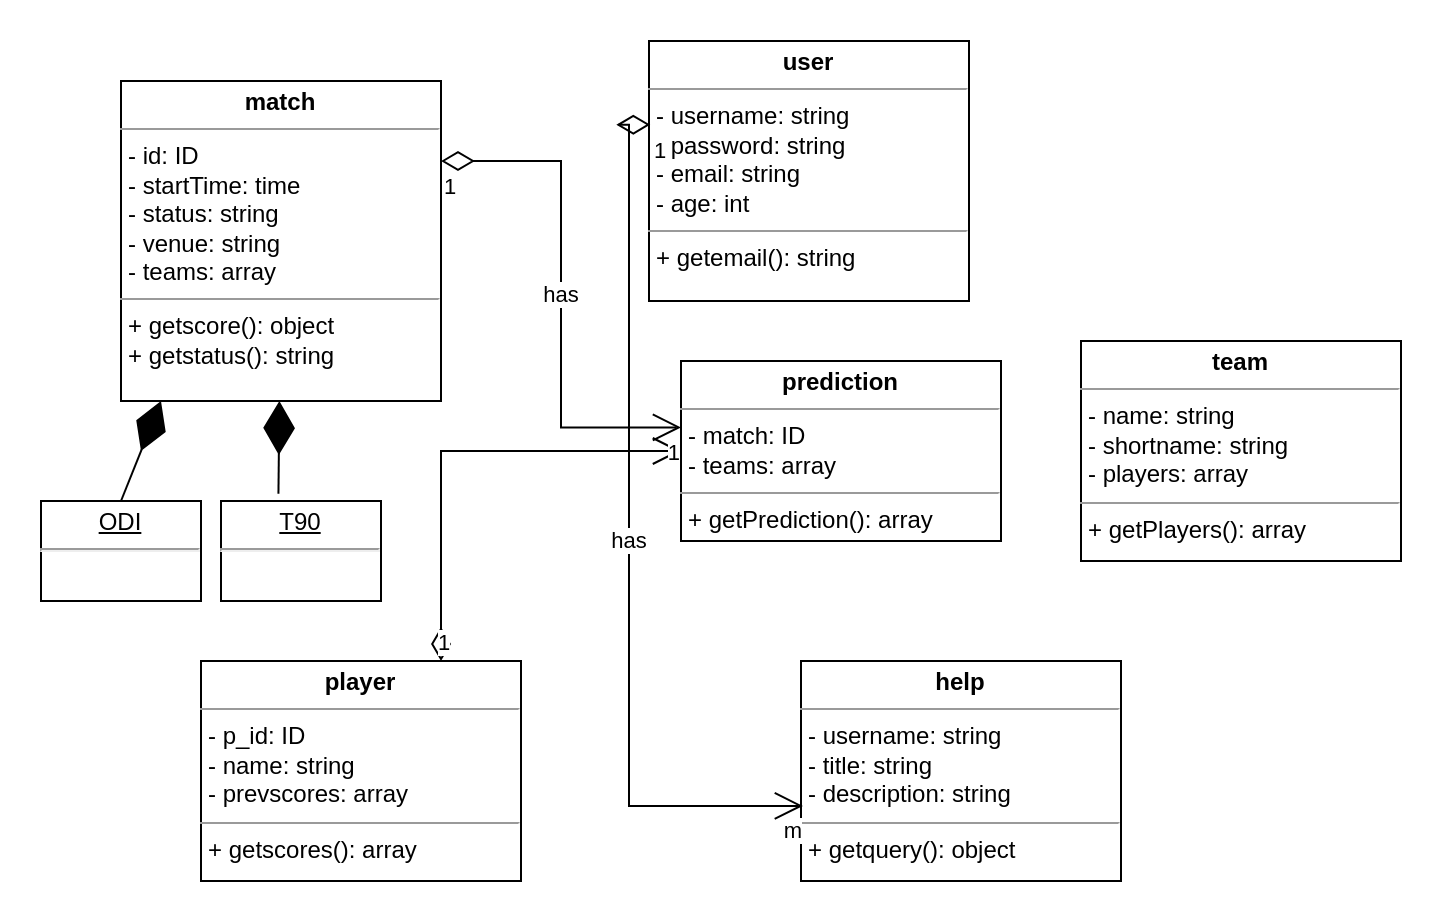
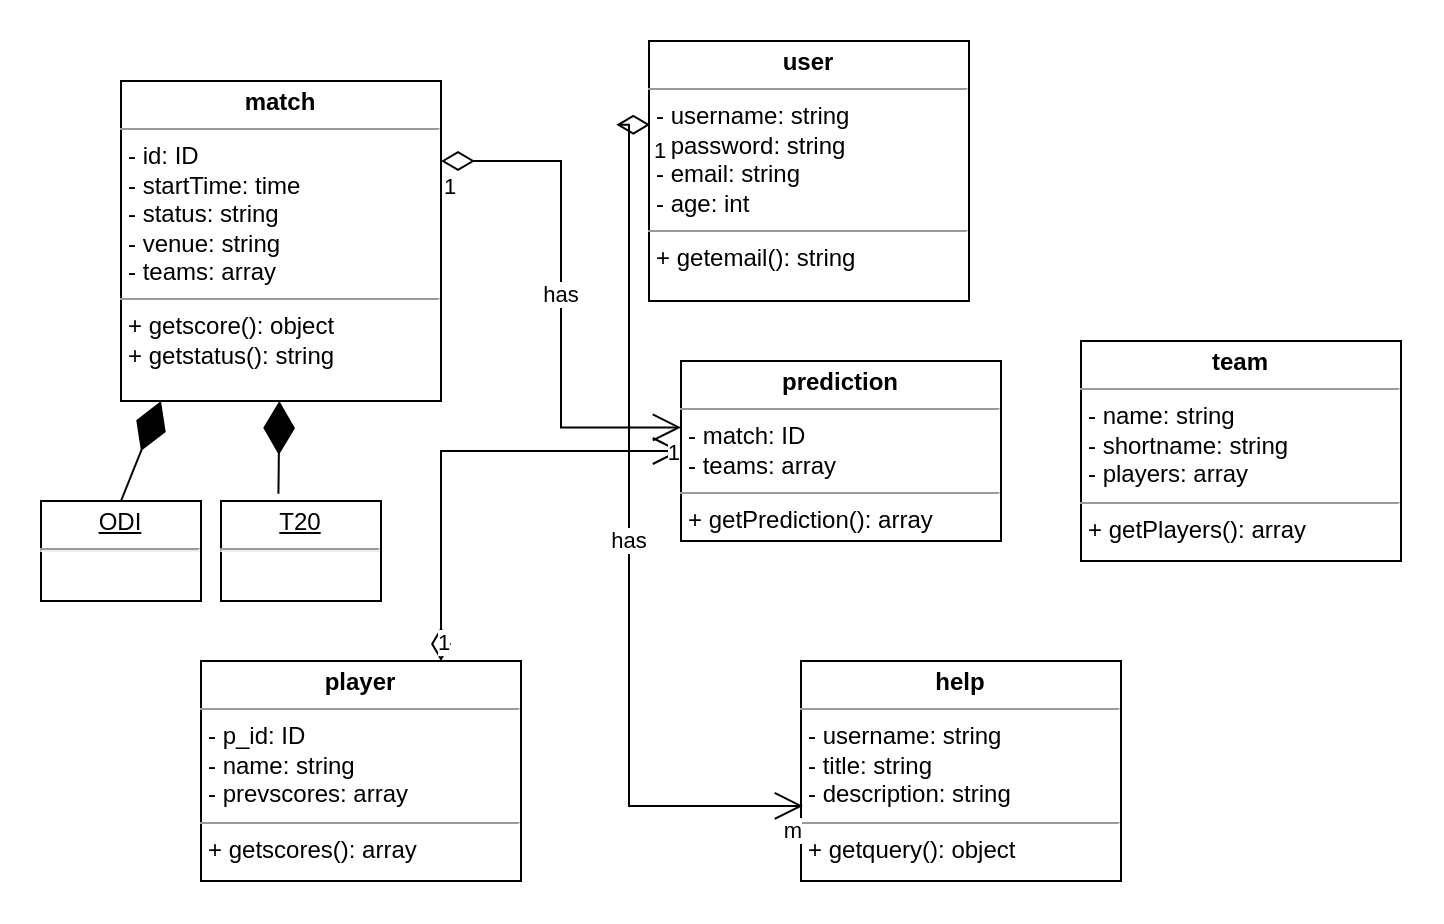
(241, 515) -> (241, 515)
